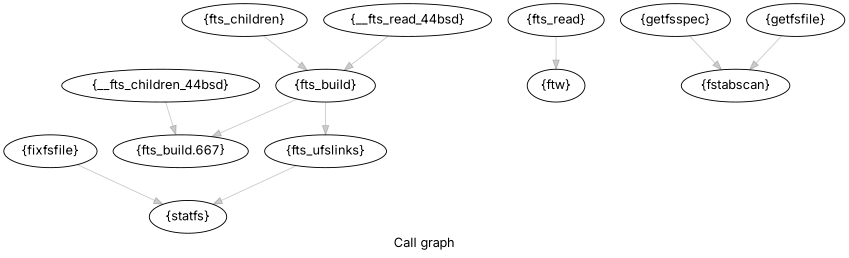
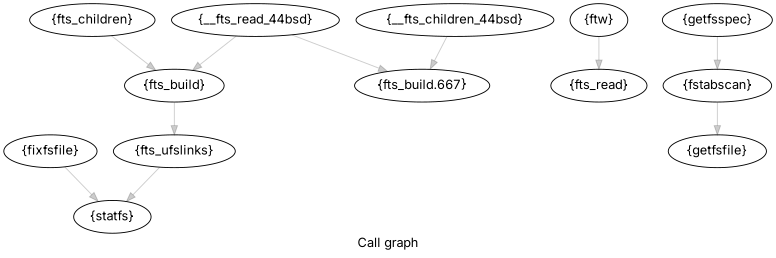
(556, 48) -> (599, 48)
(769, 50) -> (717, 114)
(259, 116) -> (335, 52)
